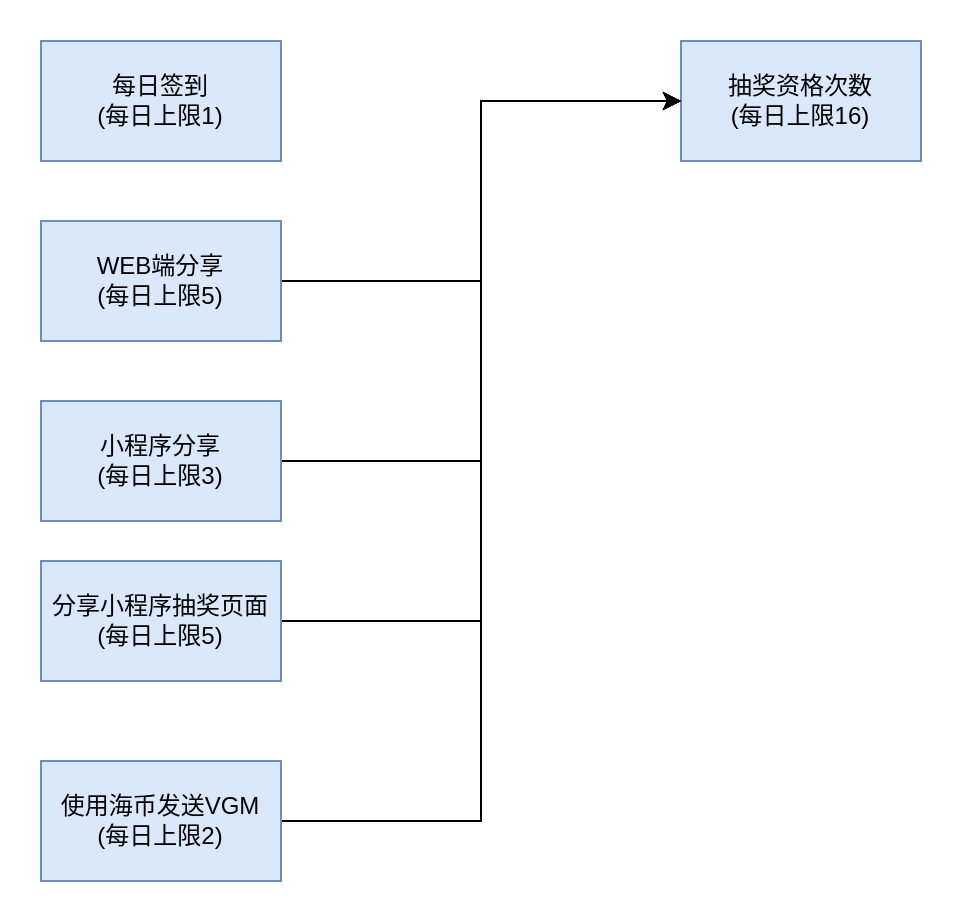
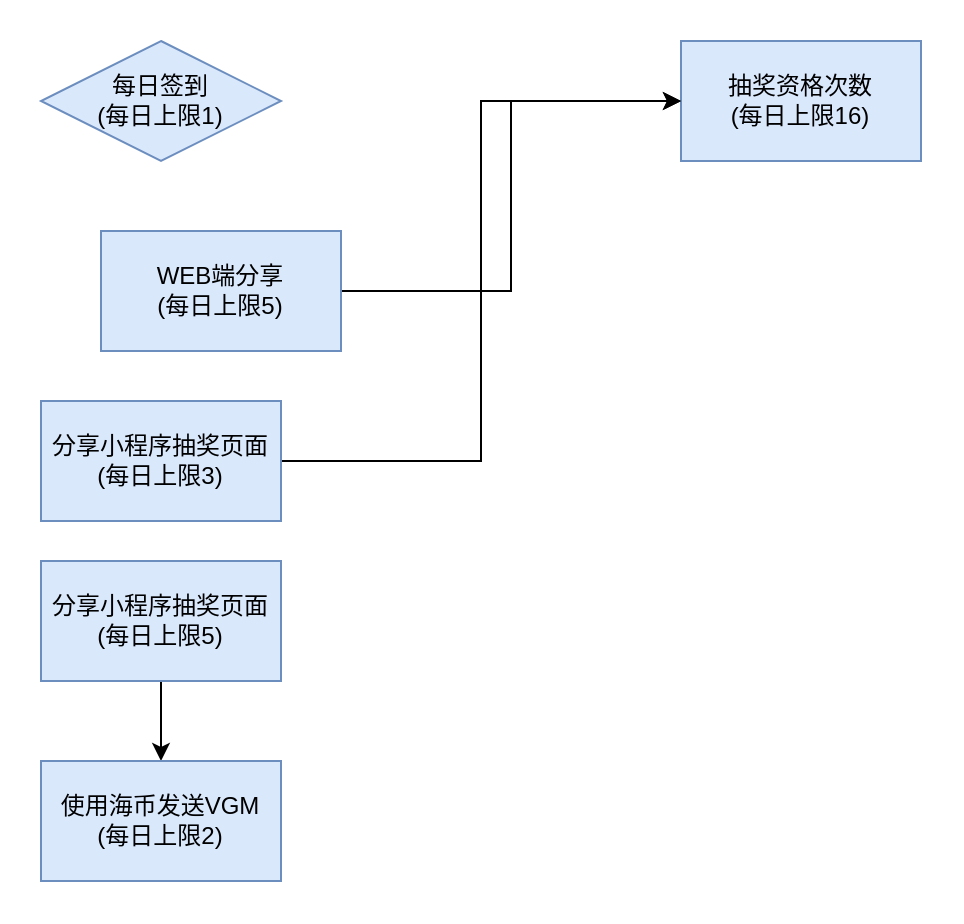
(161, 101) -> (161, 101)
(161, 281) -> (221, 291)
(161, 461) -> (161, 461)
(379, 621) -> (161, 714)
(479, 821) -> none
